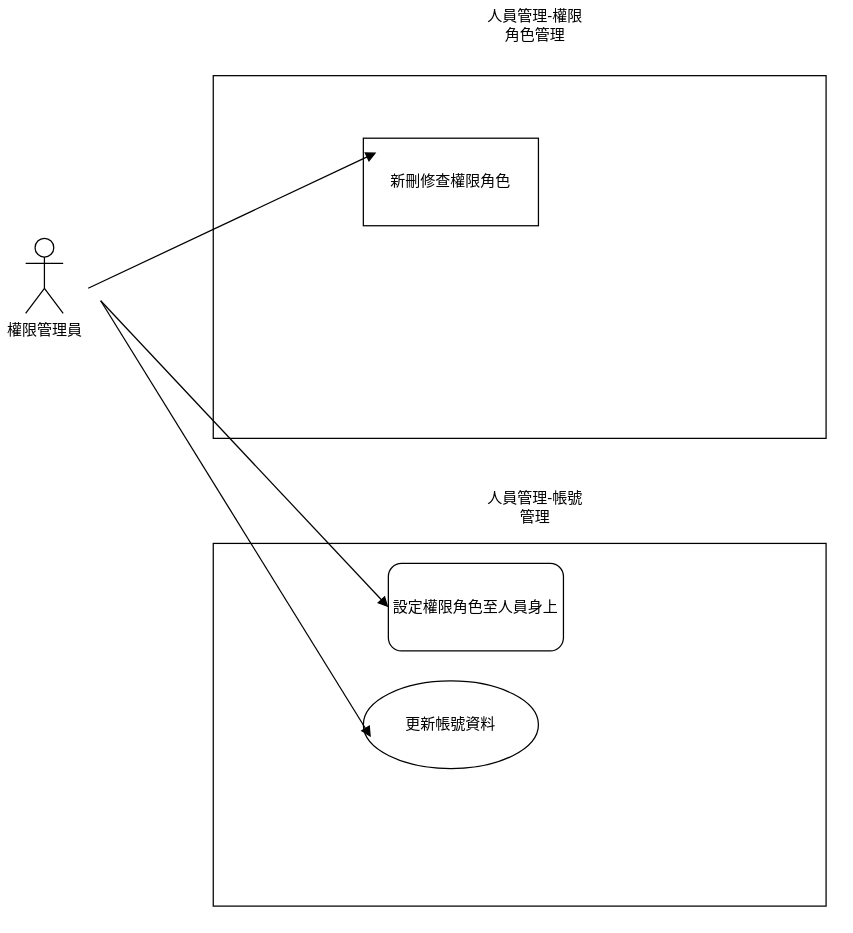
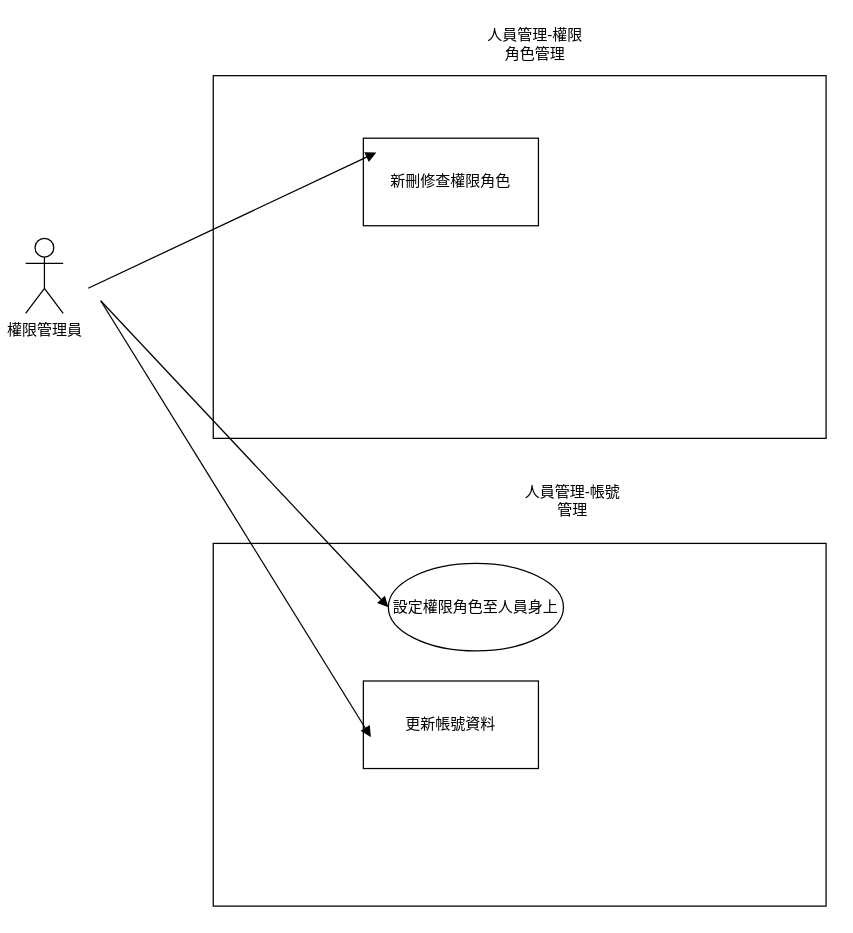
(535, 26) -> (535, 44)
(535, 507) -> (573, 501)
(476, 607) -> (476, 607)
(451, 724) -> (451, 724)
